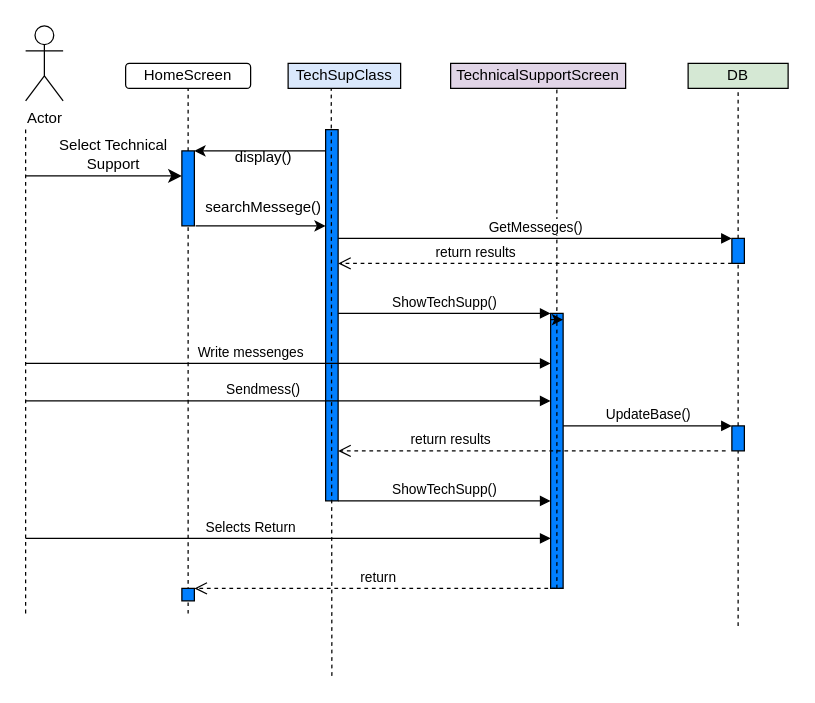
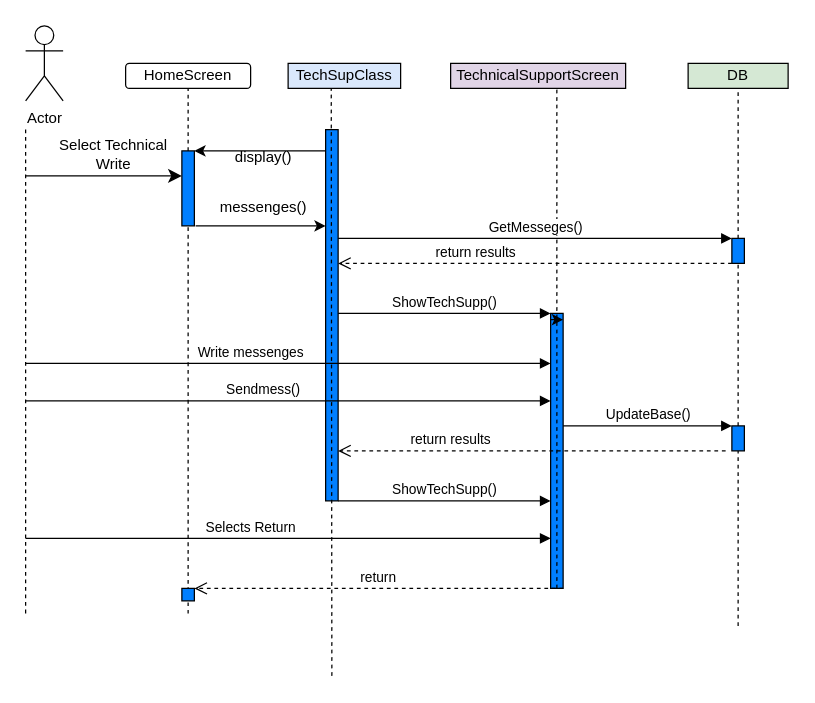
(114, 154) -> (114, 154)
(264, 207) -> (264, 207)
